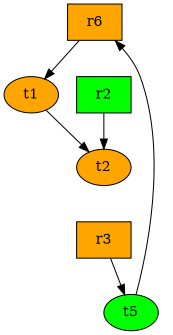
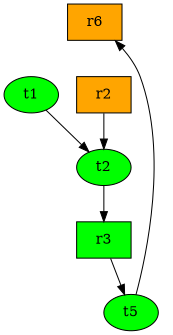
(65, 56) -> none
(31, 95) -> (31, 95)
(104, 95) -> (104, 95)
(104, 167) -> (104, 167)
none -> (104, 199)
(104, 240) -> (104, 240)
